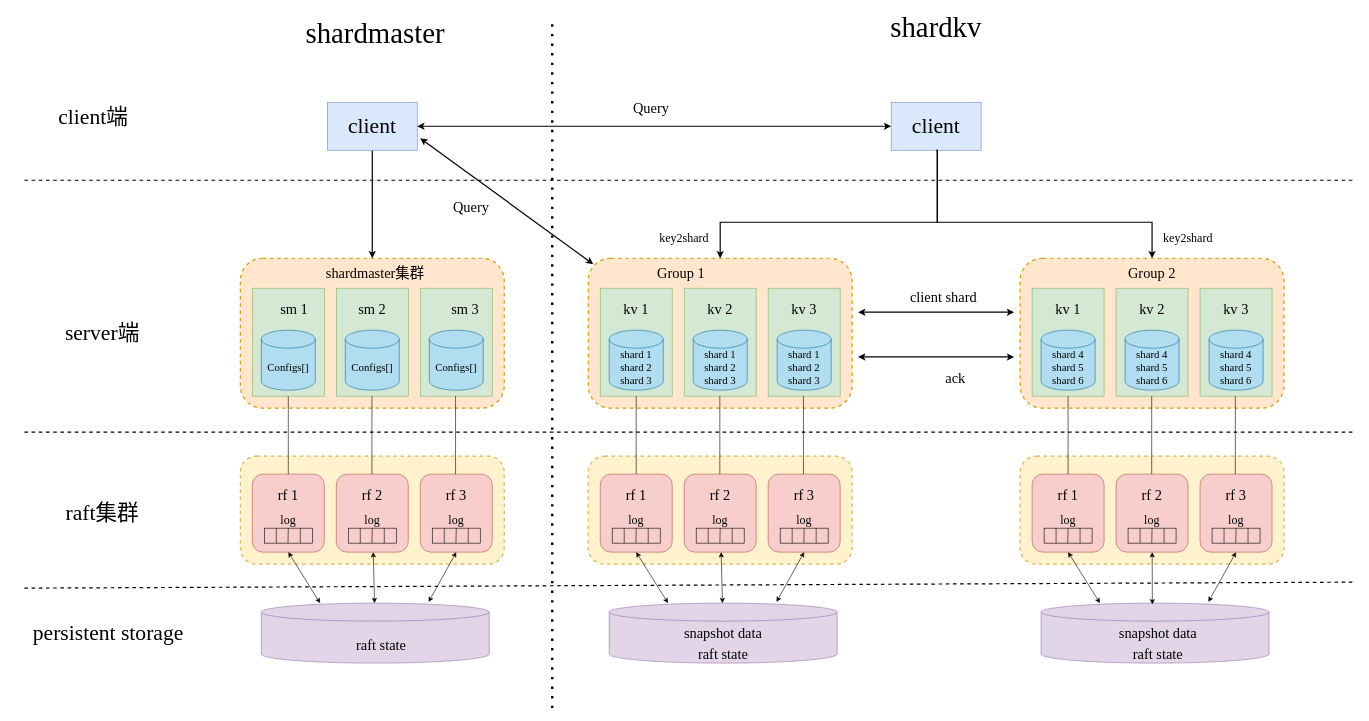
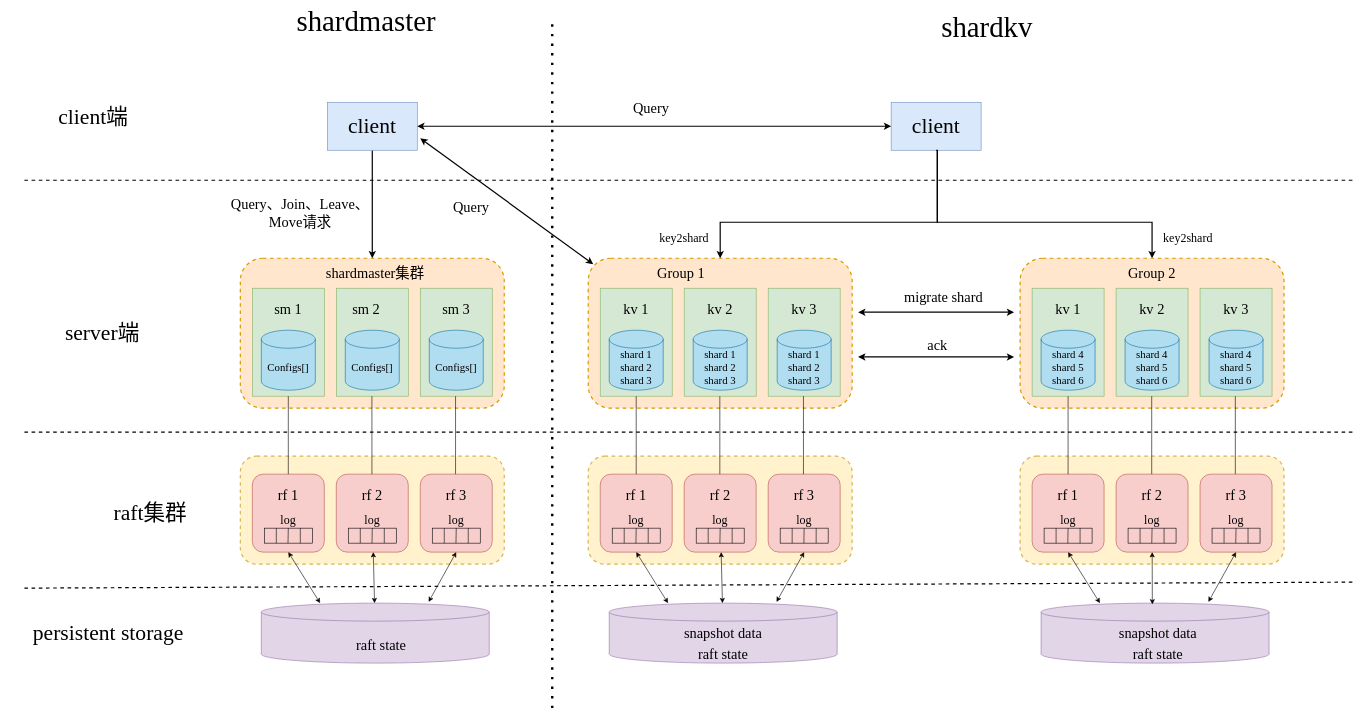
(936, 27) -> (987, 27)
(375, 33) -> (366, 21)
none -> (300, 213)
(944, 297) -> (944, 297)
(294, 309) -> (288, 309)
(372, 309) -> (366, 309)
(465, 309) -> (456, 309)
(956, 378) -> (938, 345)
(102, 513) -> (150, 513)
